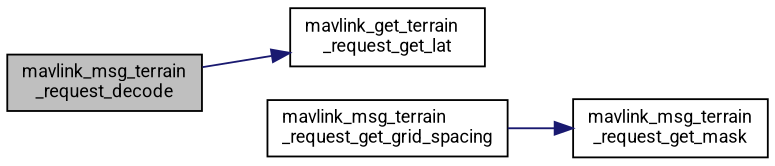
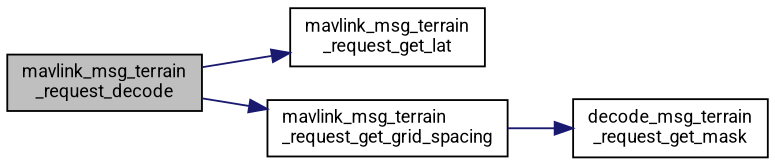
(388, 37) -> (388, 37)
none -> (226, 102)
(670, 128) -> (670, 128)
